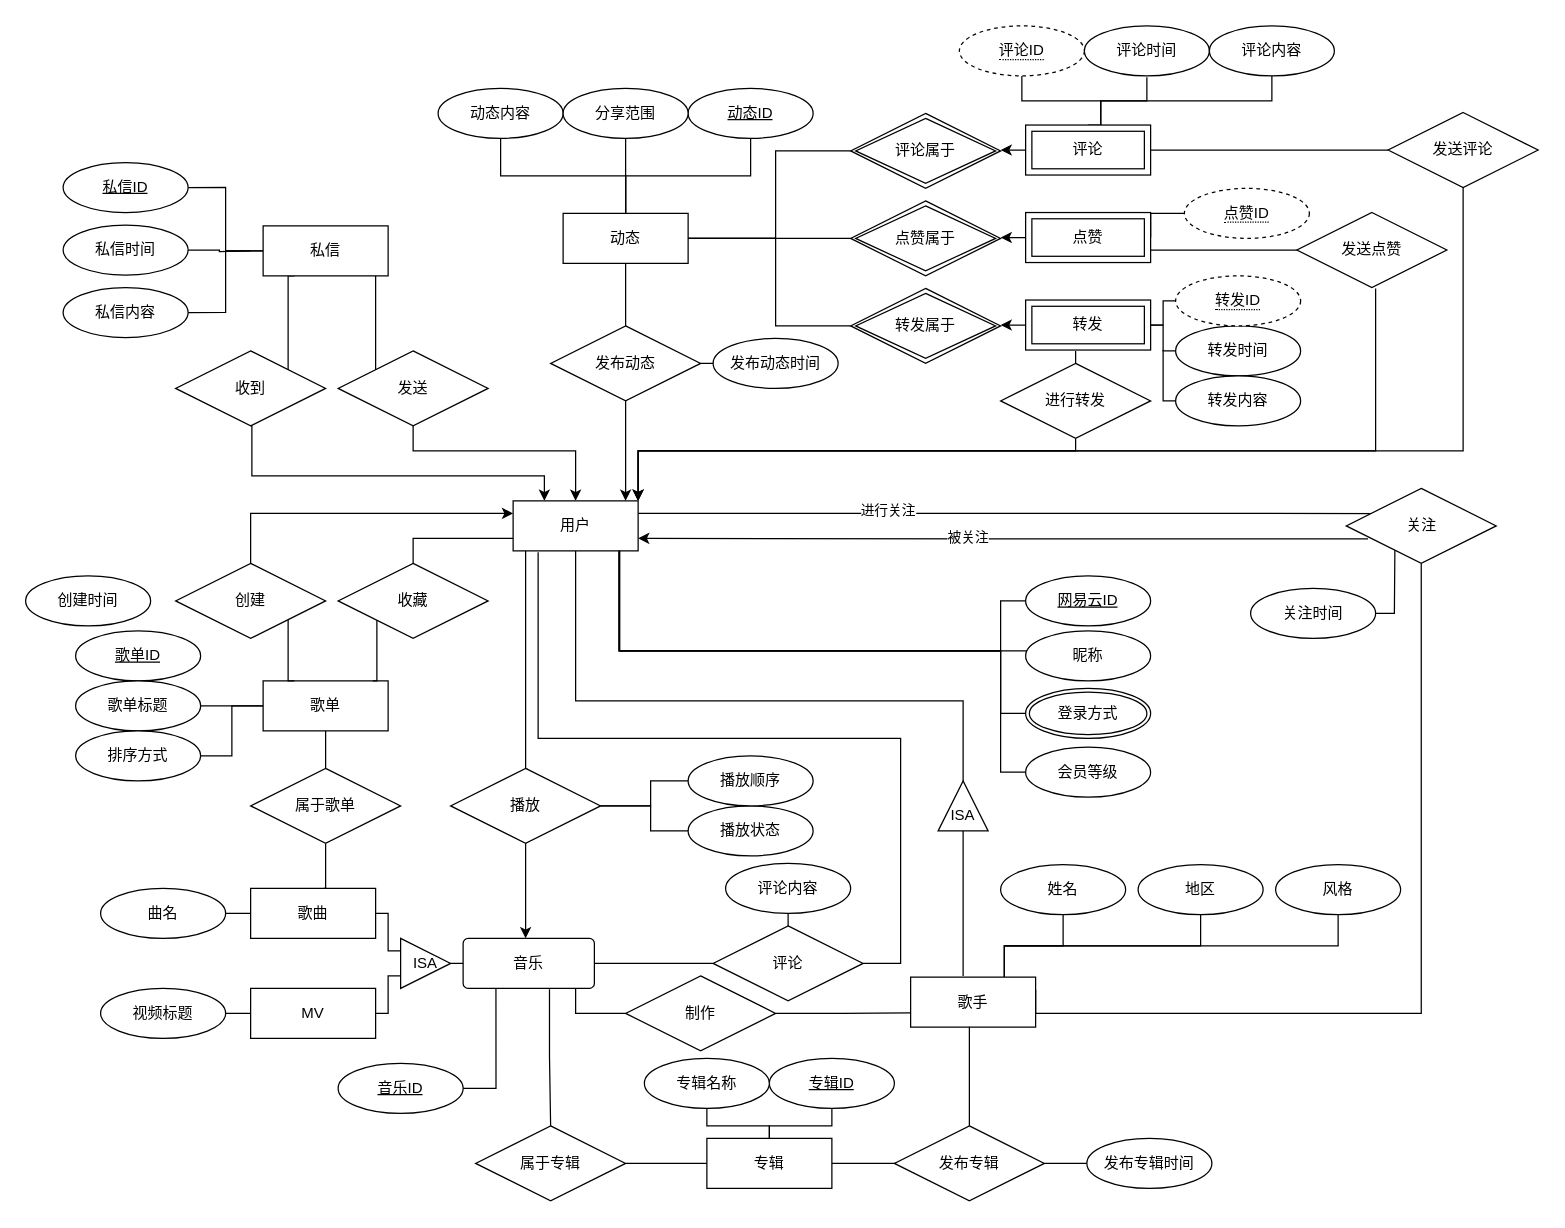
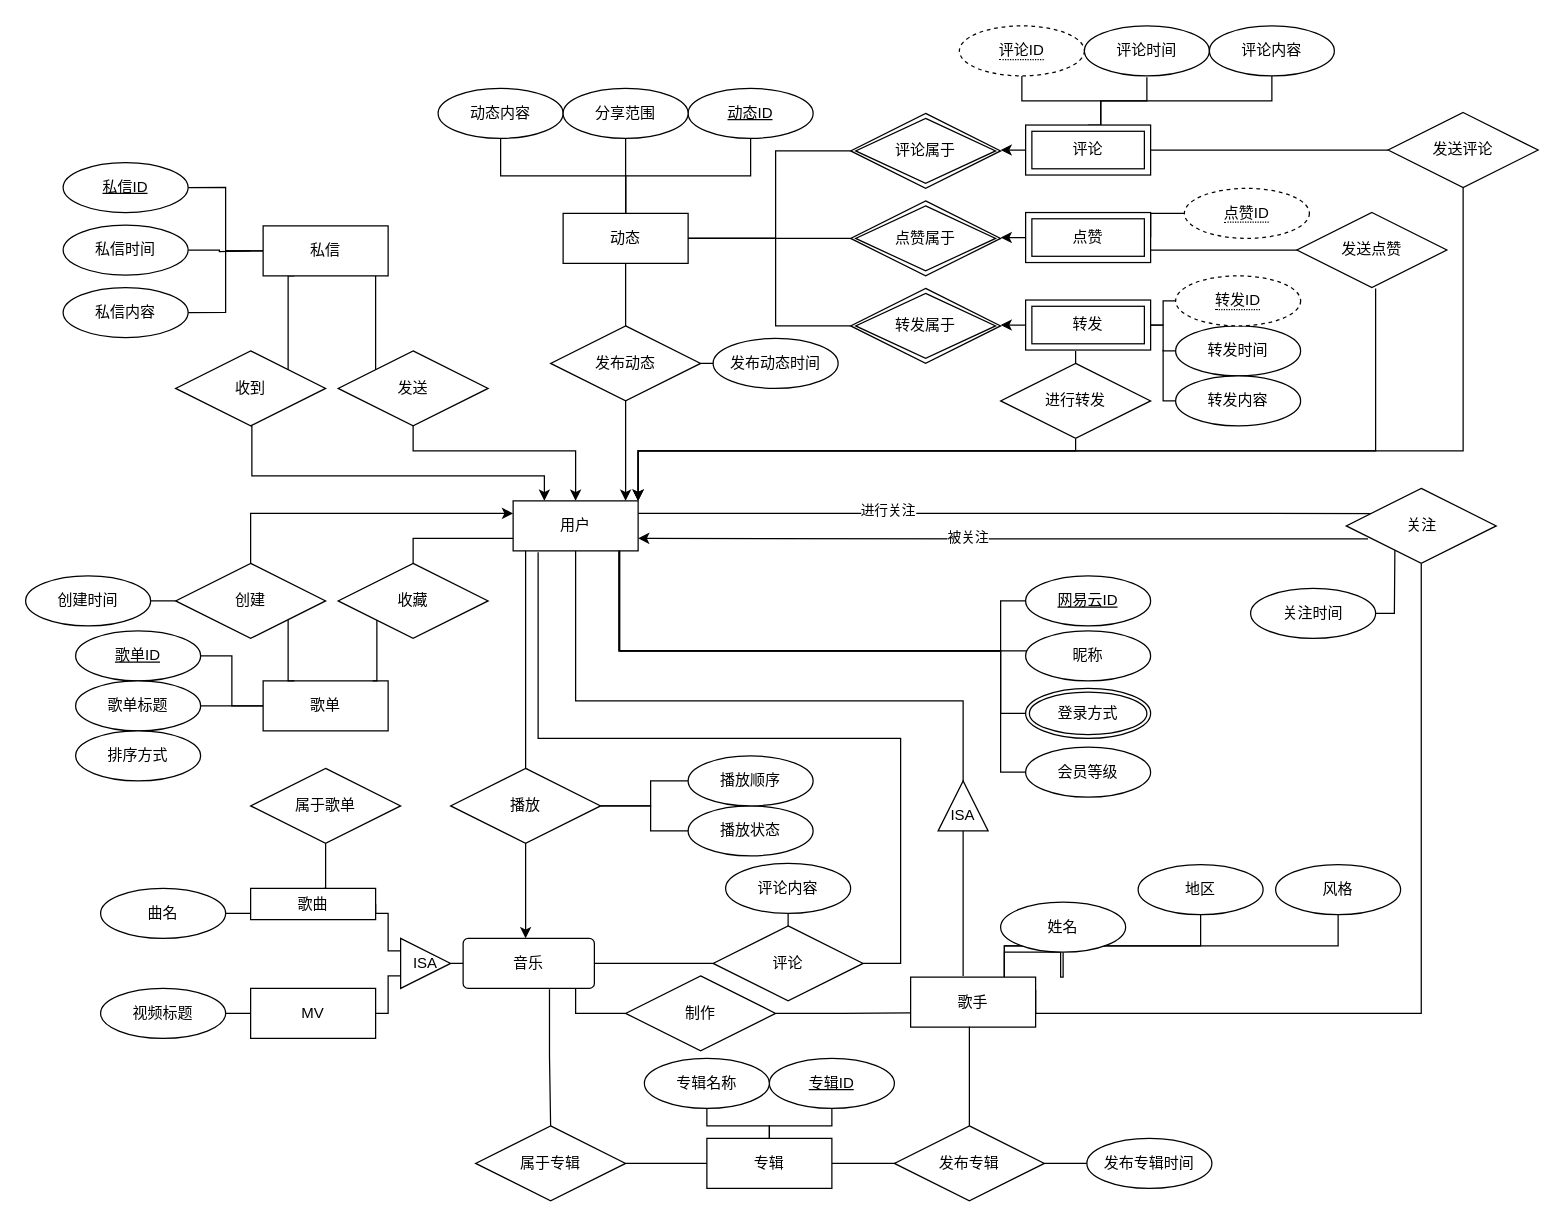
none -> (164, 601)
(232, 747) -> (232, 664)
(326, 749) -> none
(1063, 889) -> (1063, 927)
(313, 913) -> (313, 904)
(496, 1054) -> none
(401, 1088) -> none
